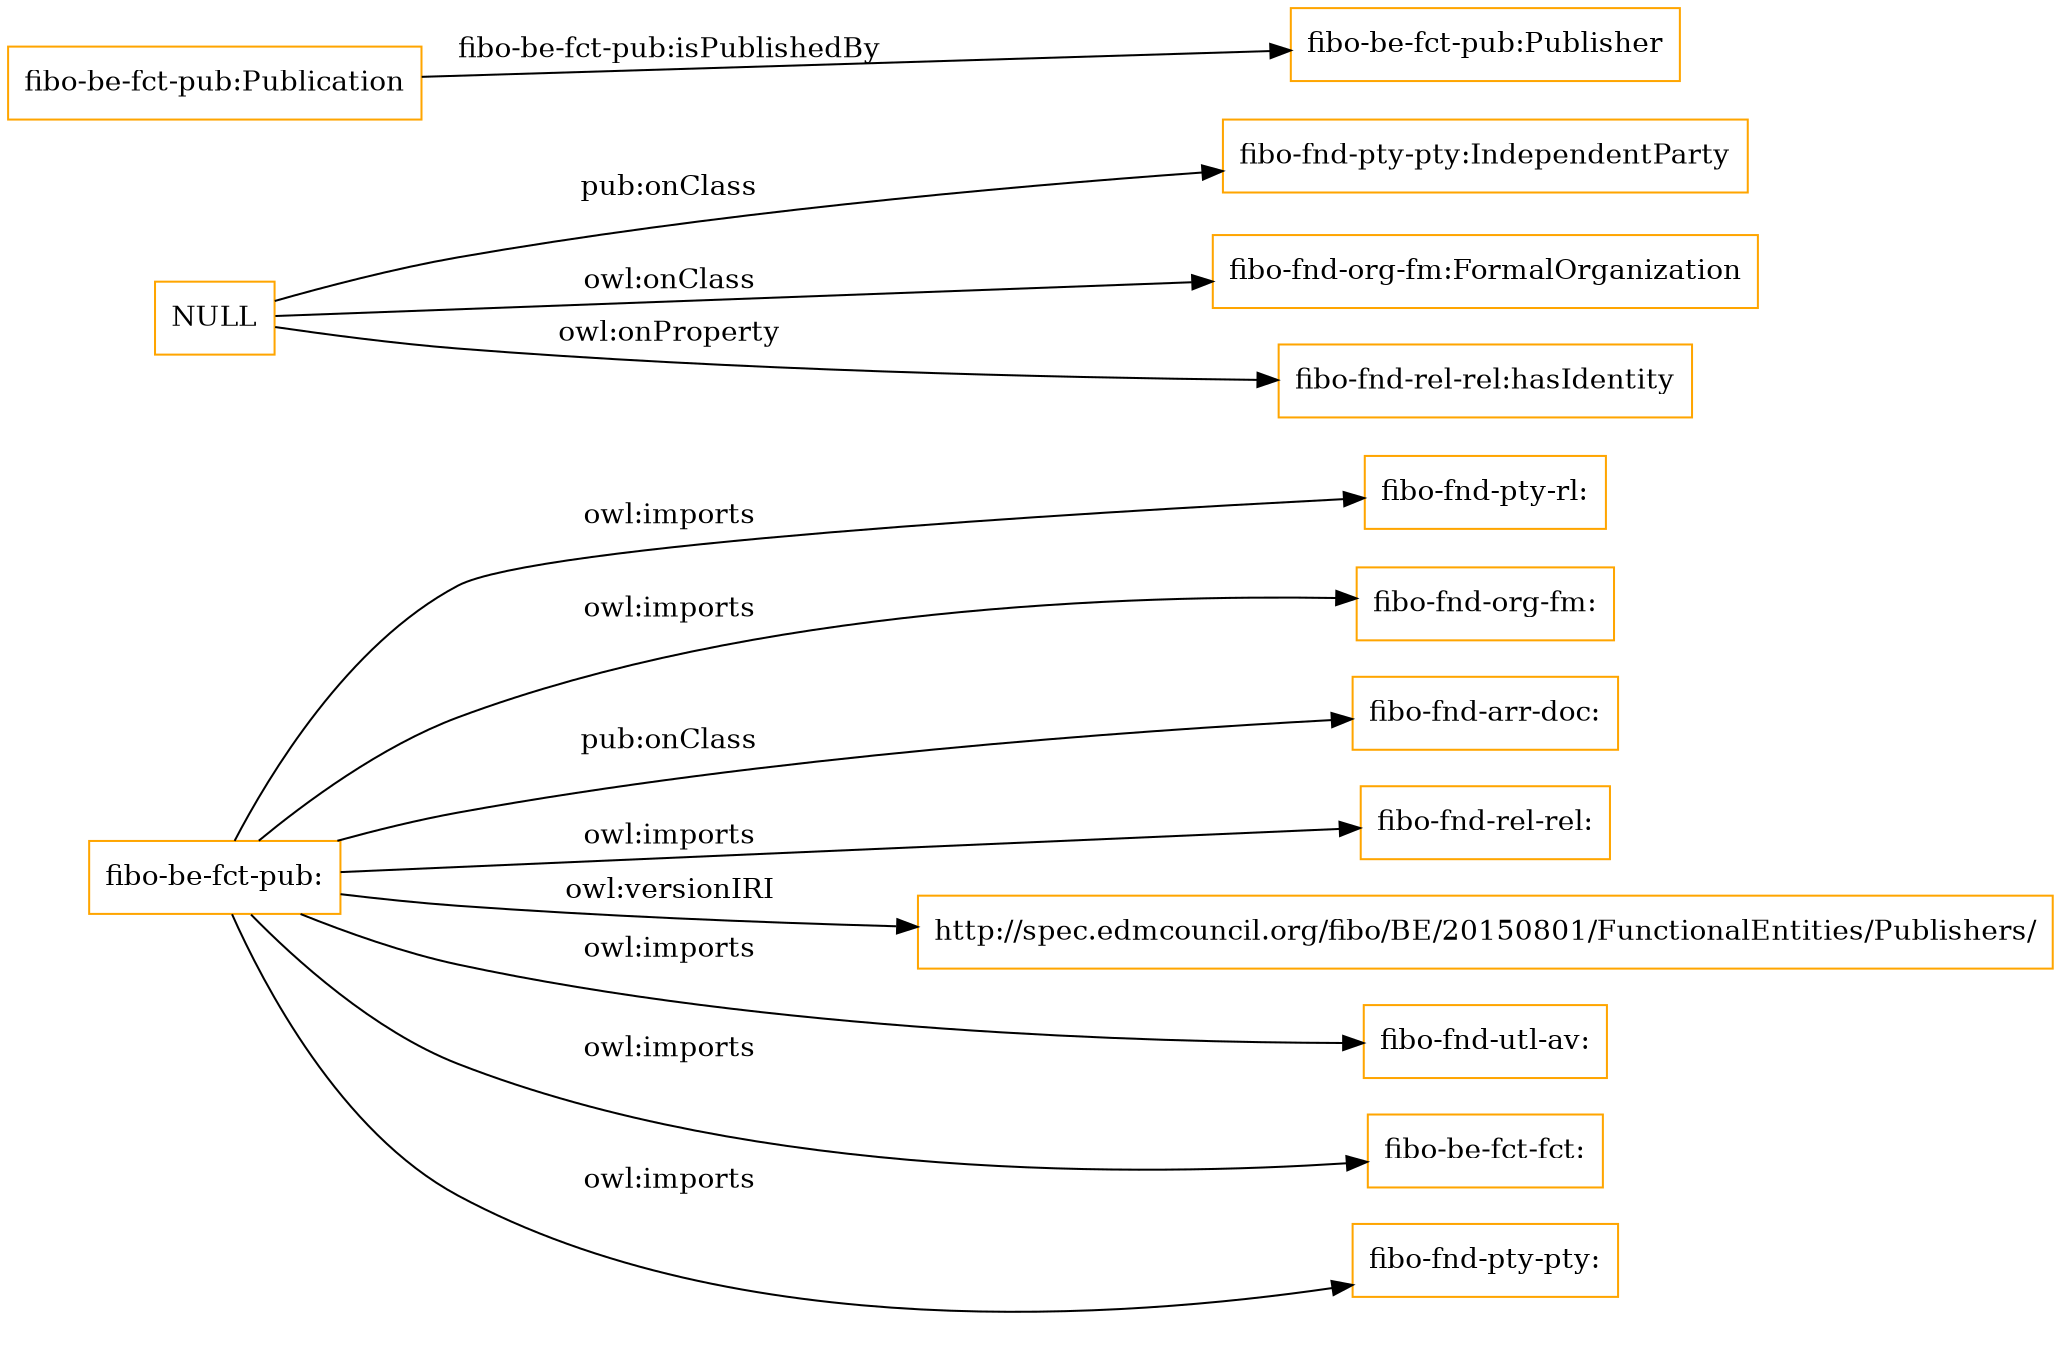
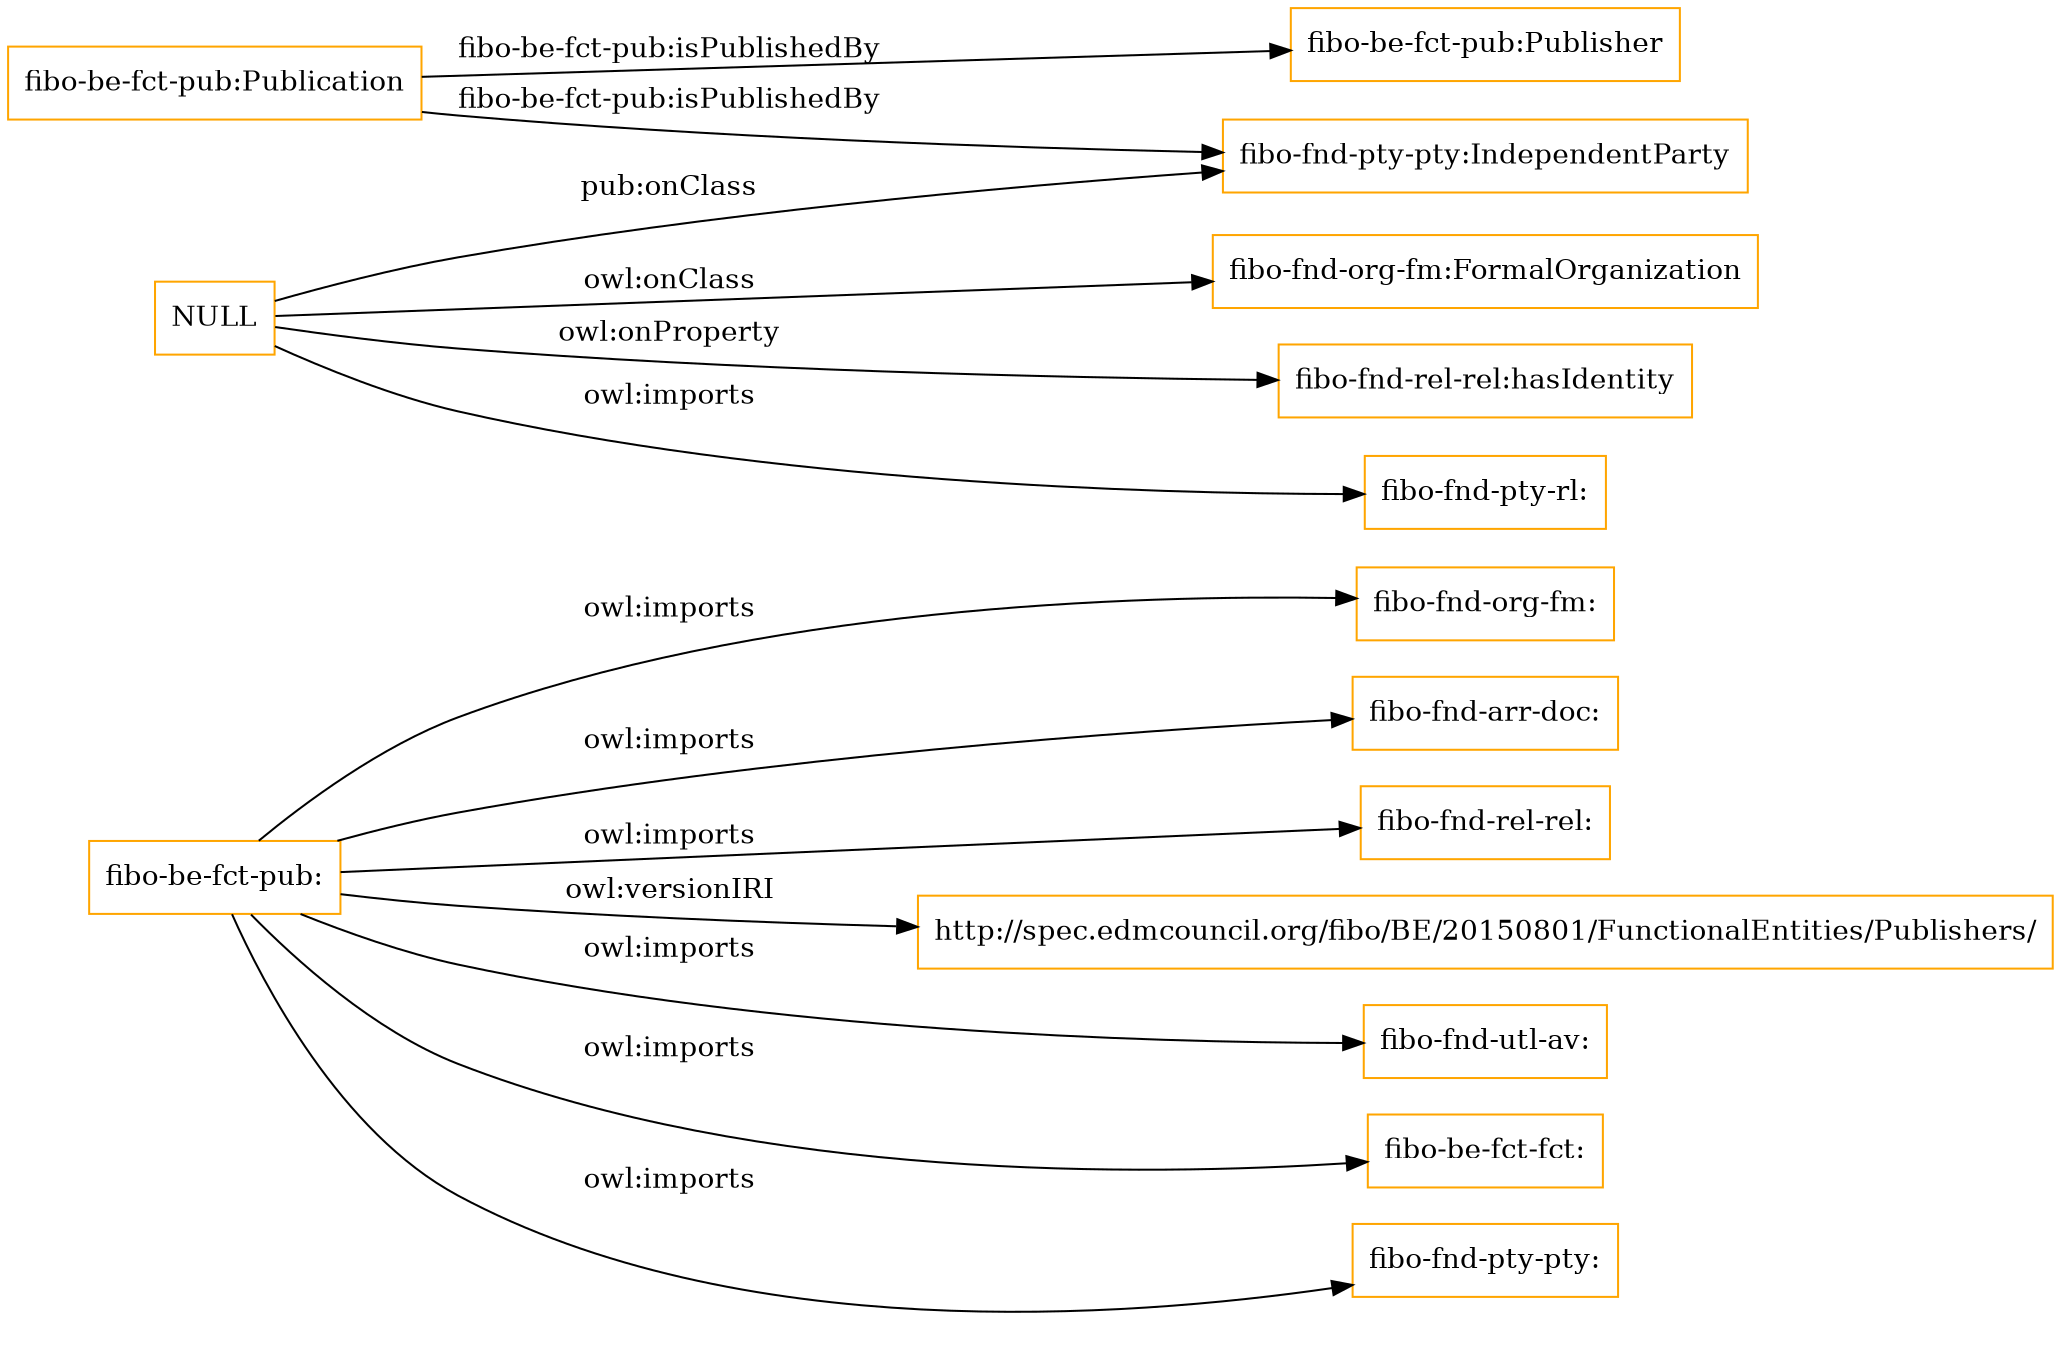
none -> (812, 138)
(728, 542) -> (802, 466)
(670, 741) -> (670, 741)
